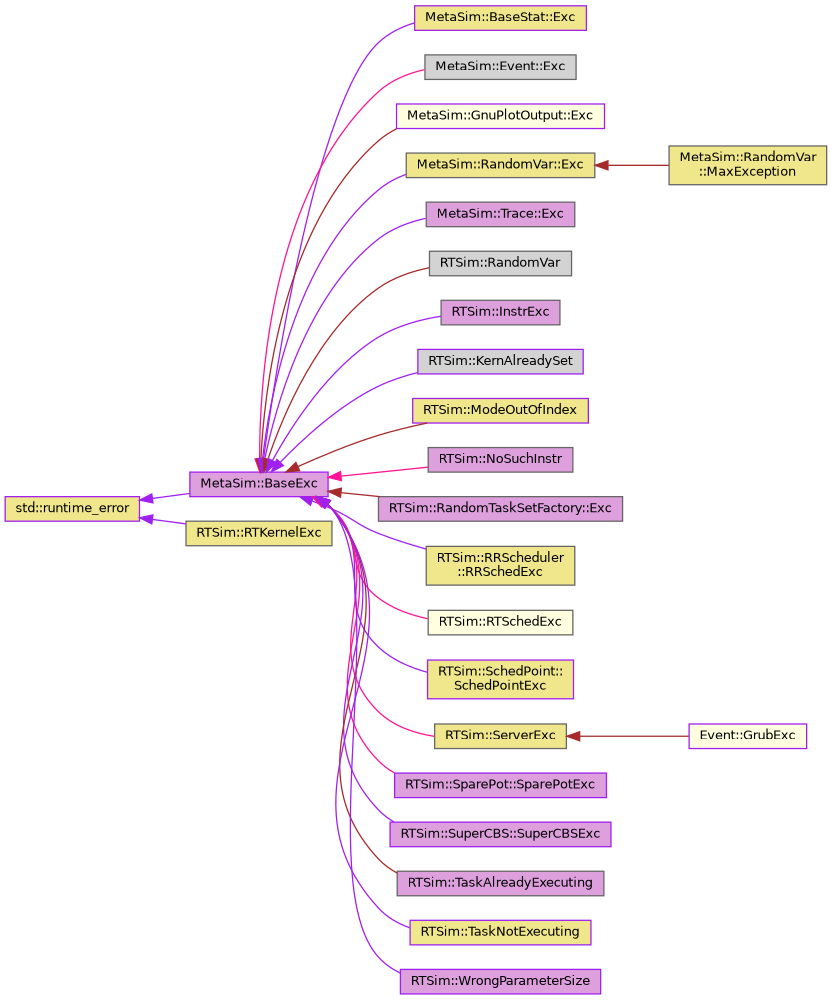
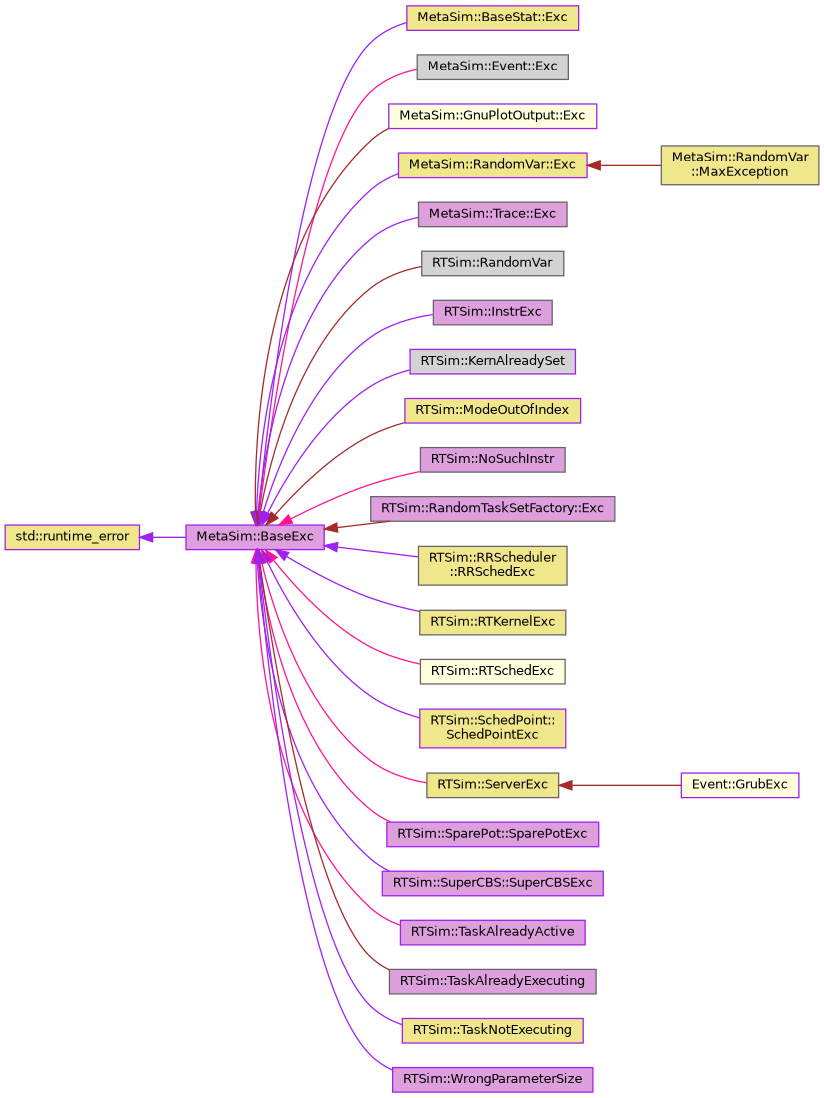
(501, 165) -> (493, 165)
(169, 522) -> (351, 590)
none -> (493, 933)
